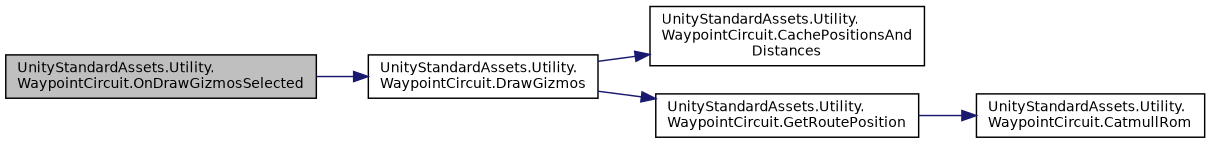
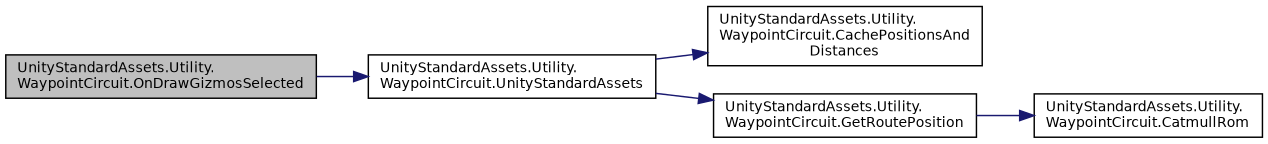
(483, 77) -> (512, 77)
